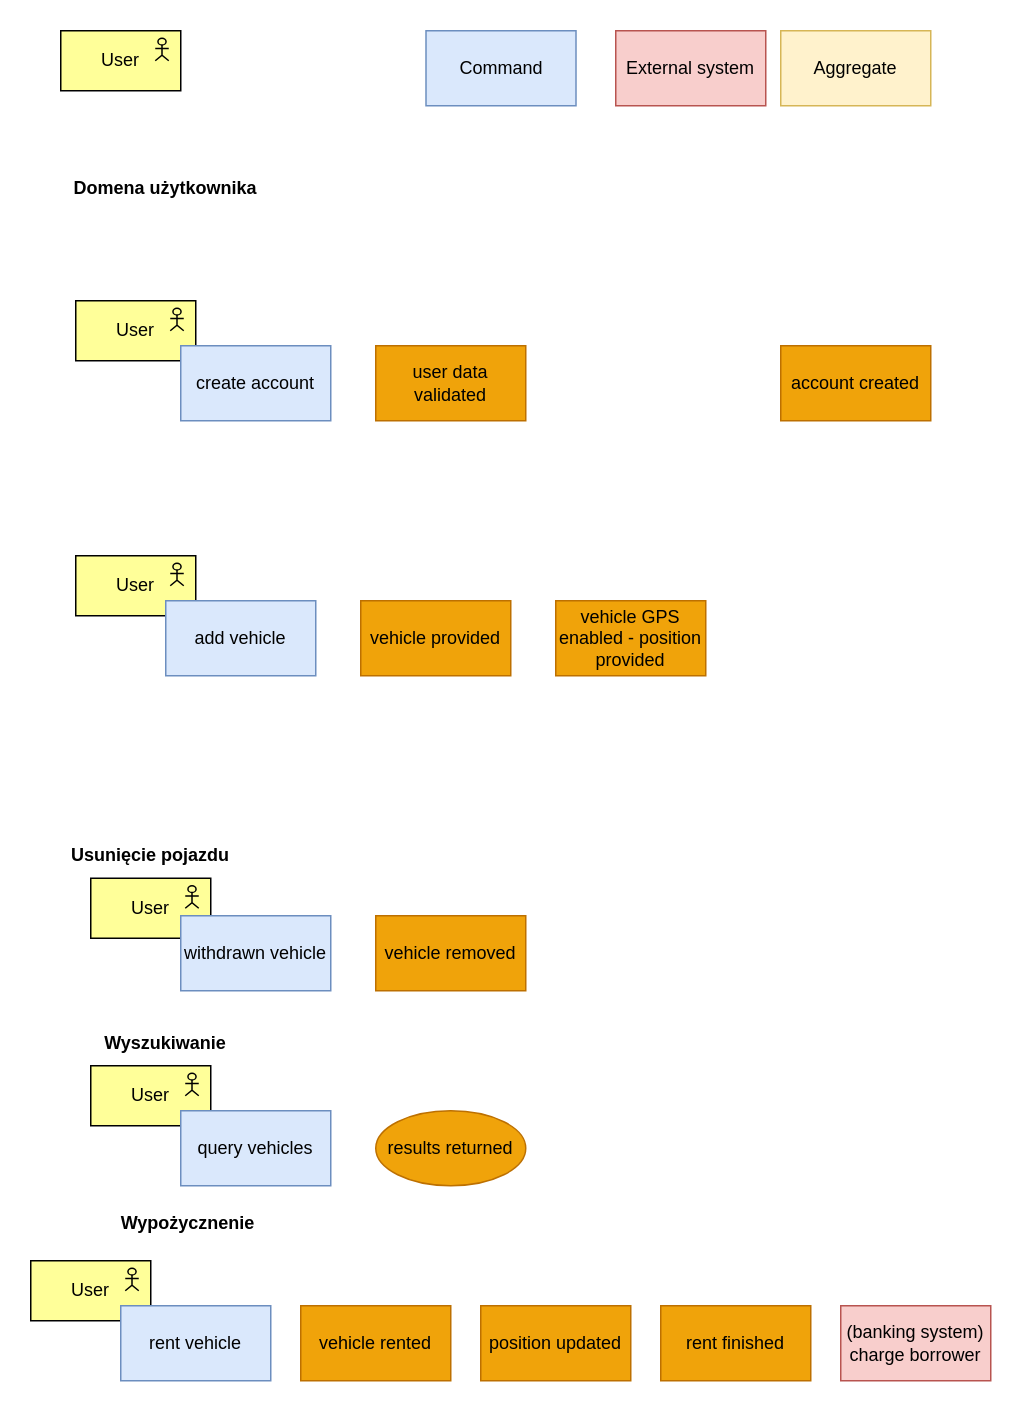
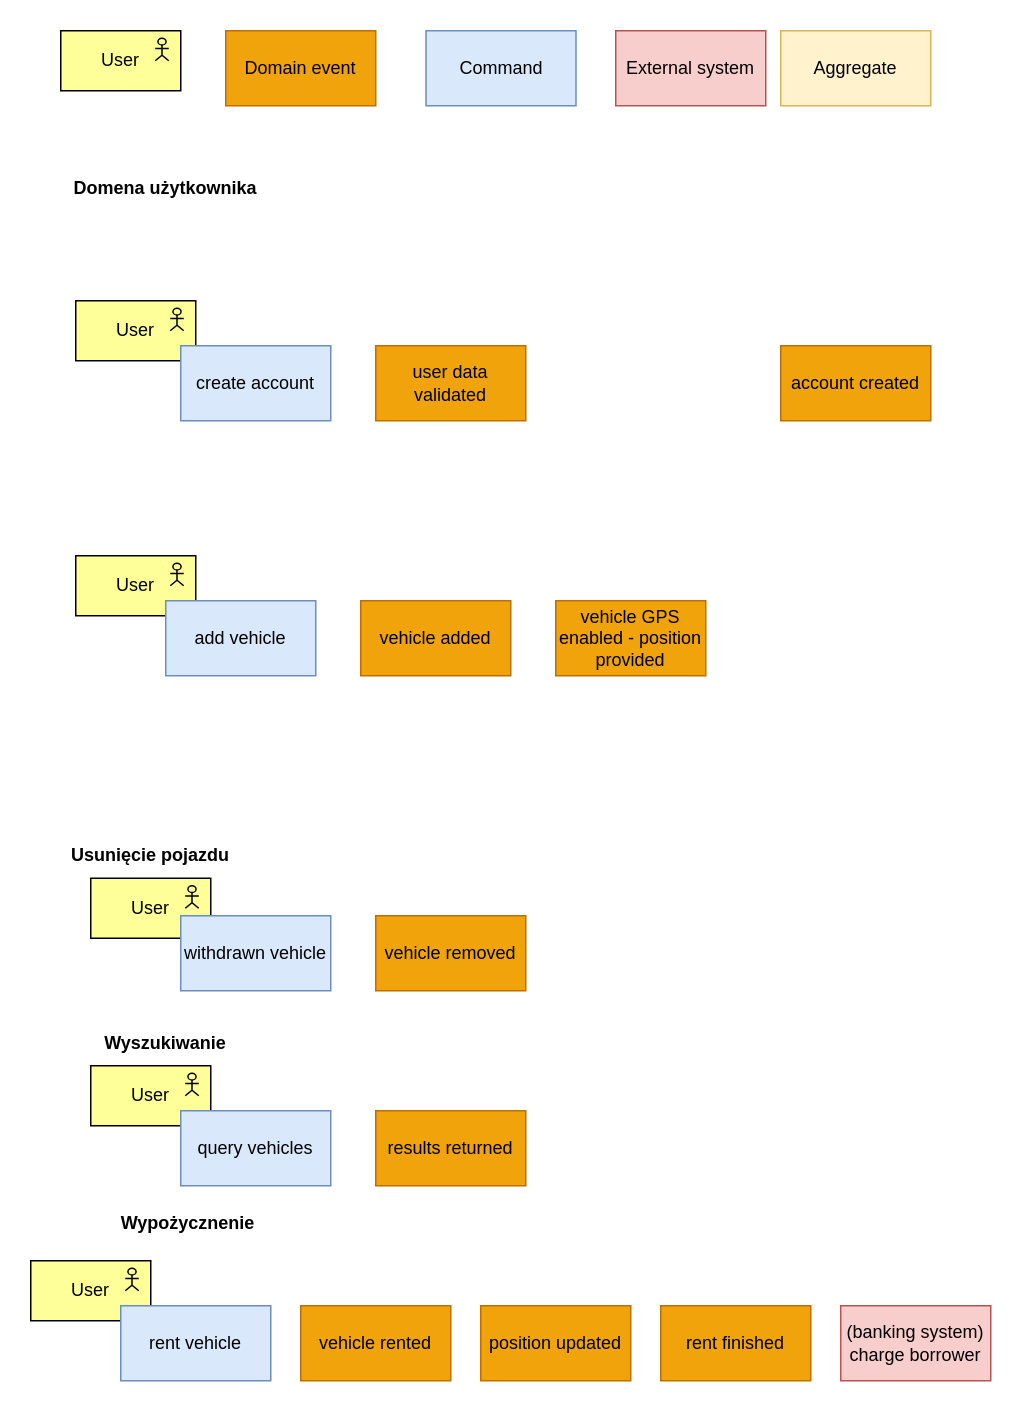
none -> (301, 68)
(436, 638) -> (436, 638)
(451, 1148) -> (451, 1148)
